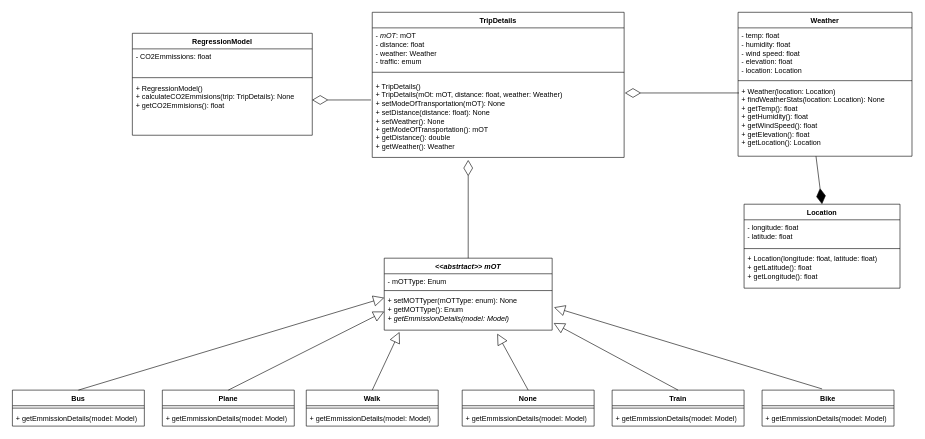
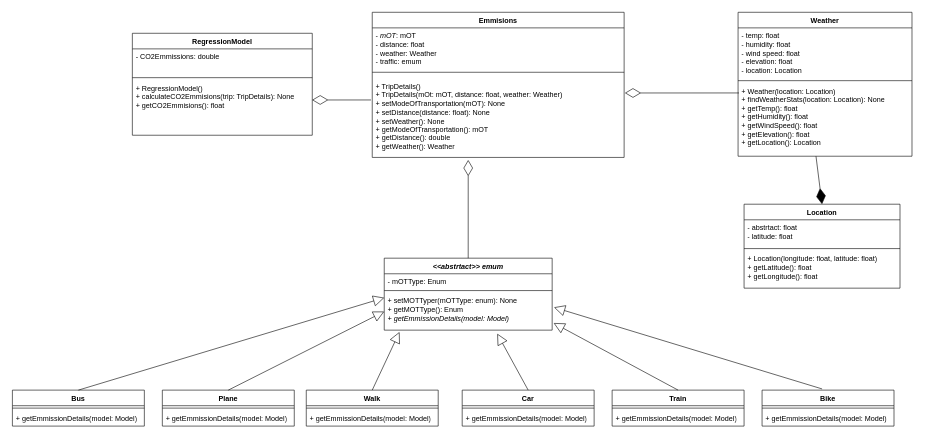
(498, 21) -> (498, 21)
(175, 57) -> (177, 57)
(779, 233) -> (780, 233)
(468, 267) -> (468, 267)
(528, 399) -> (528, 399)
